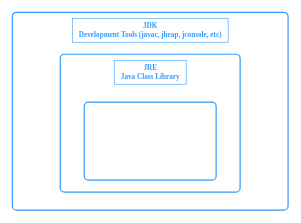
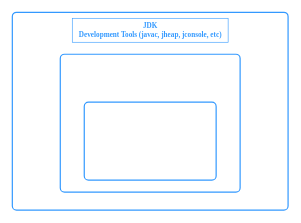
(150, 72) -> none
